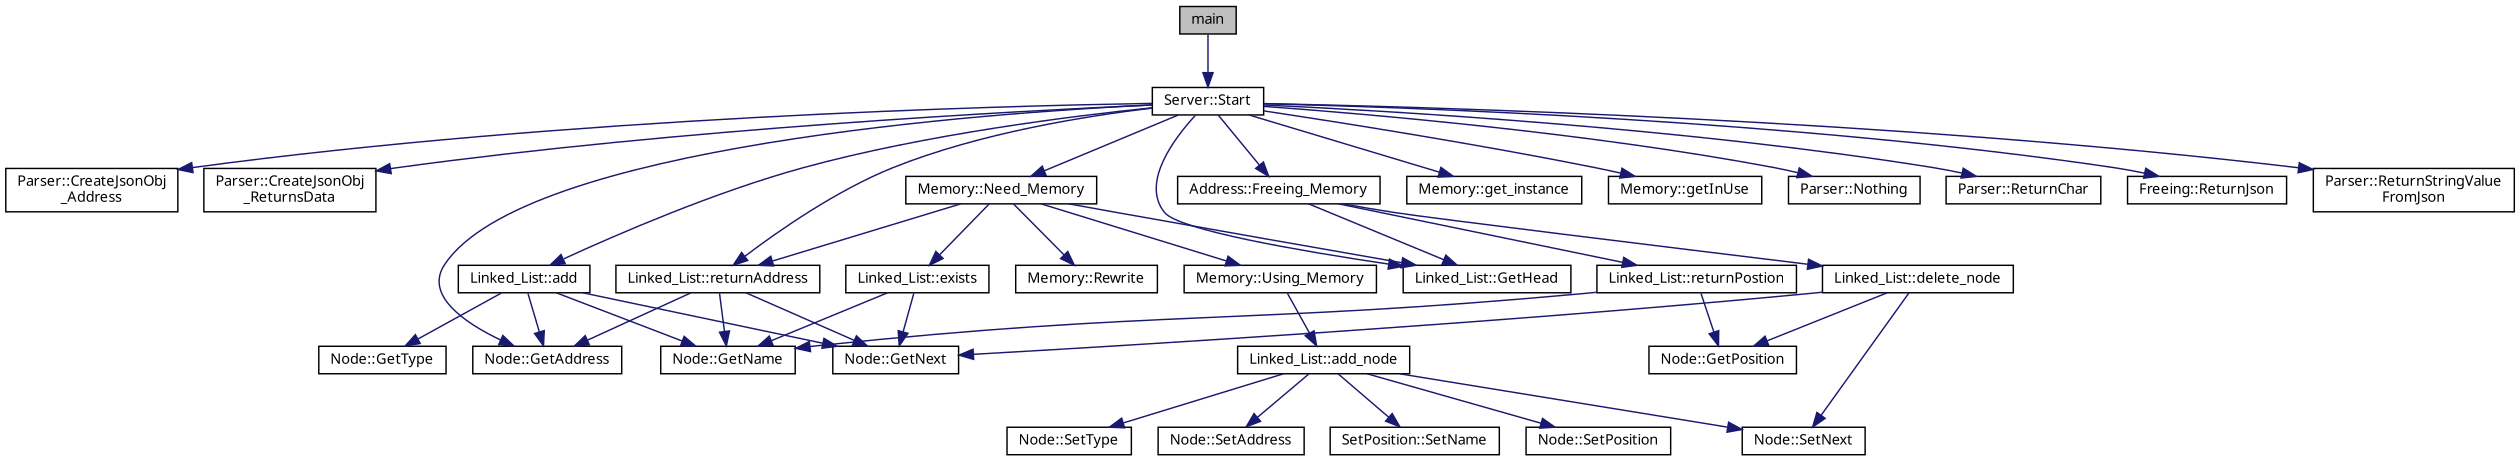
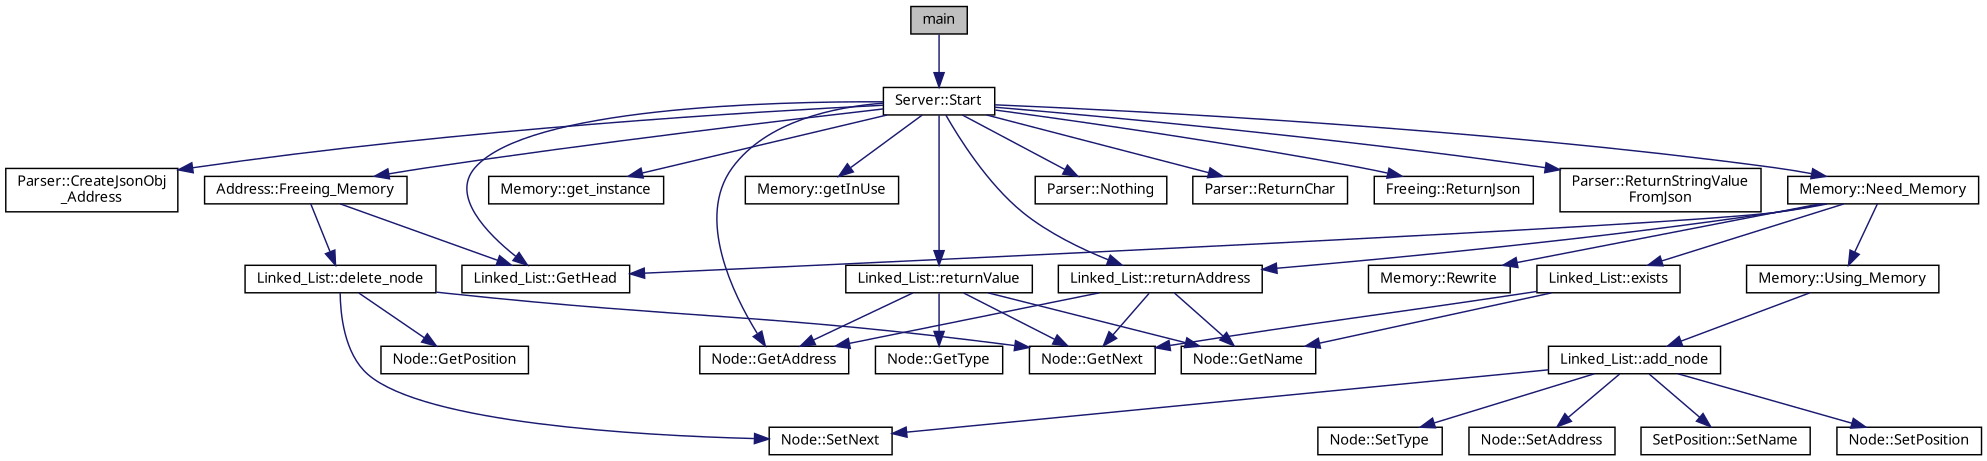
(290, 190) -> none
(524, 279) -> (939, 279)
(1697, 279) -> none
